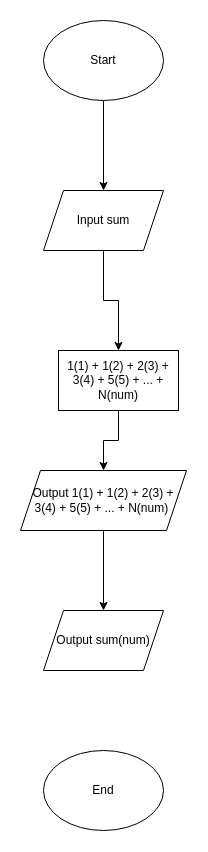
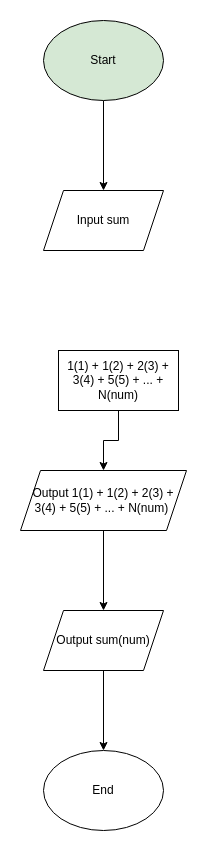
(104, 61) -> (104, 61)
(108, 301) -> none
none -> (104, 707)
